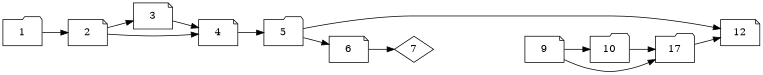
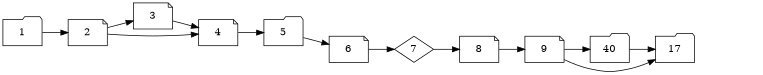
(740, 33) -> none
none -> (479, 49)
(610, 49) -> (610, 49)
